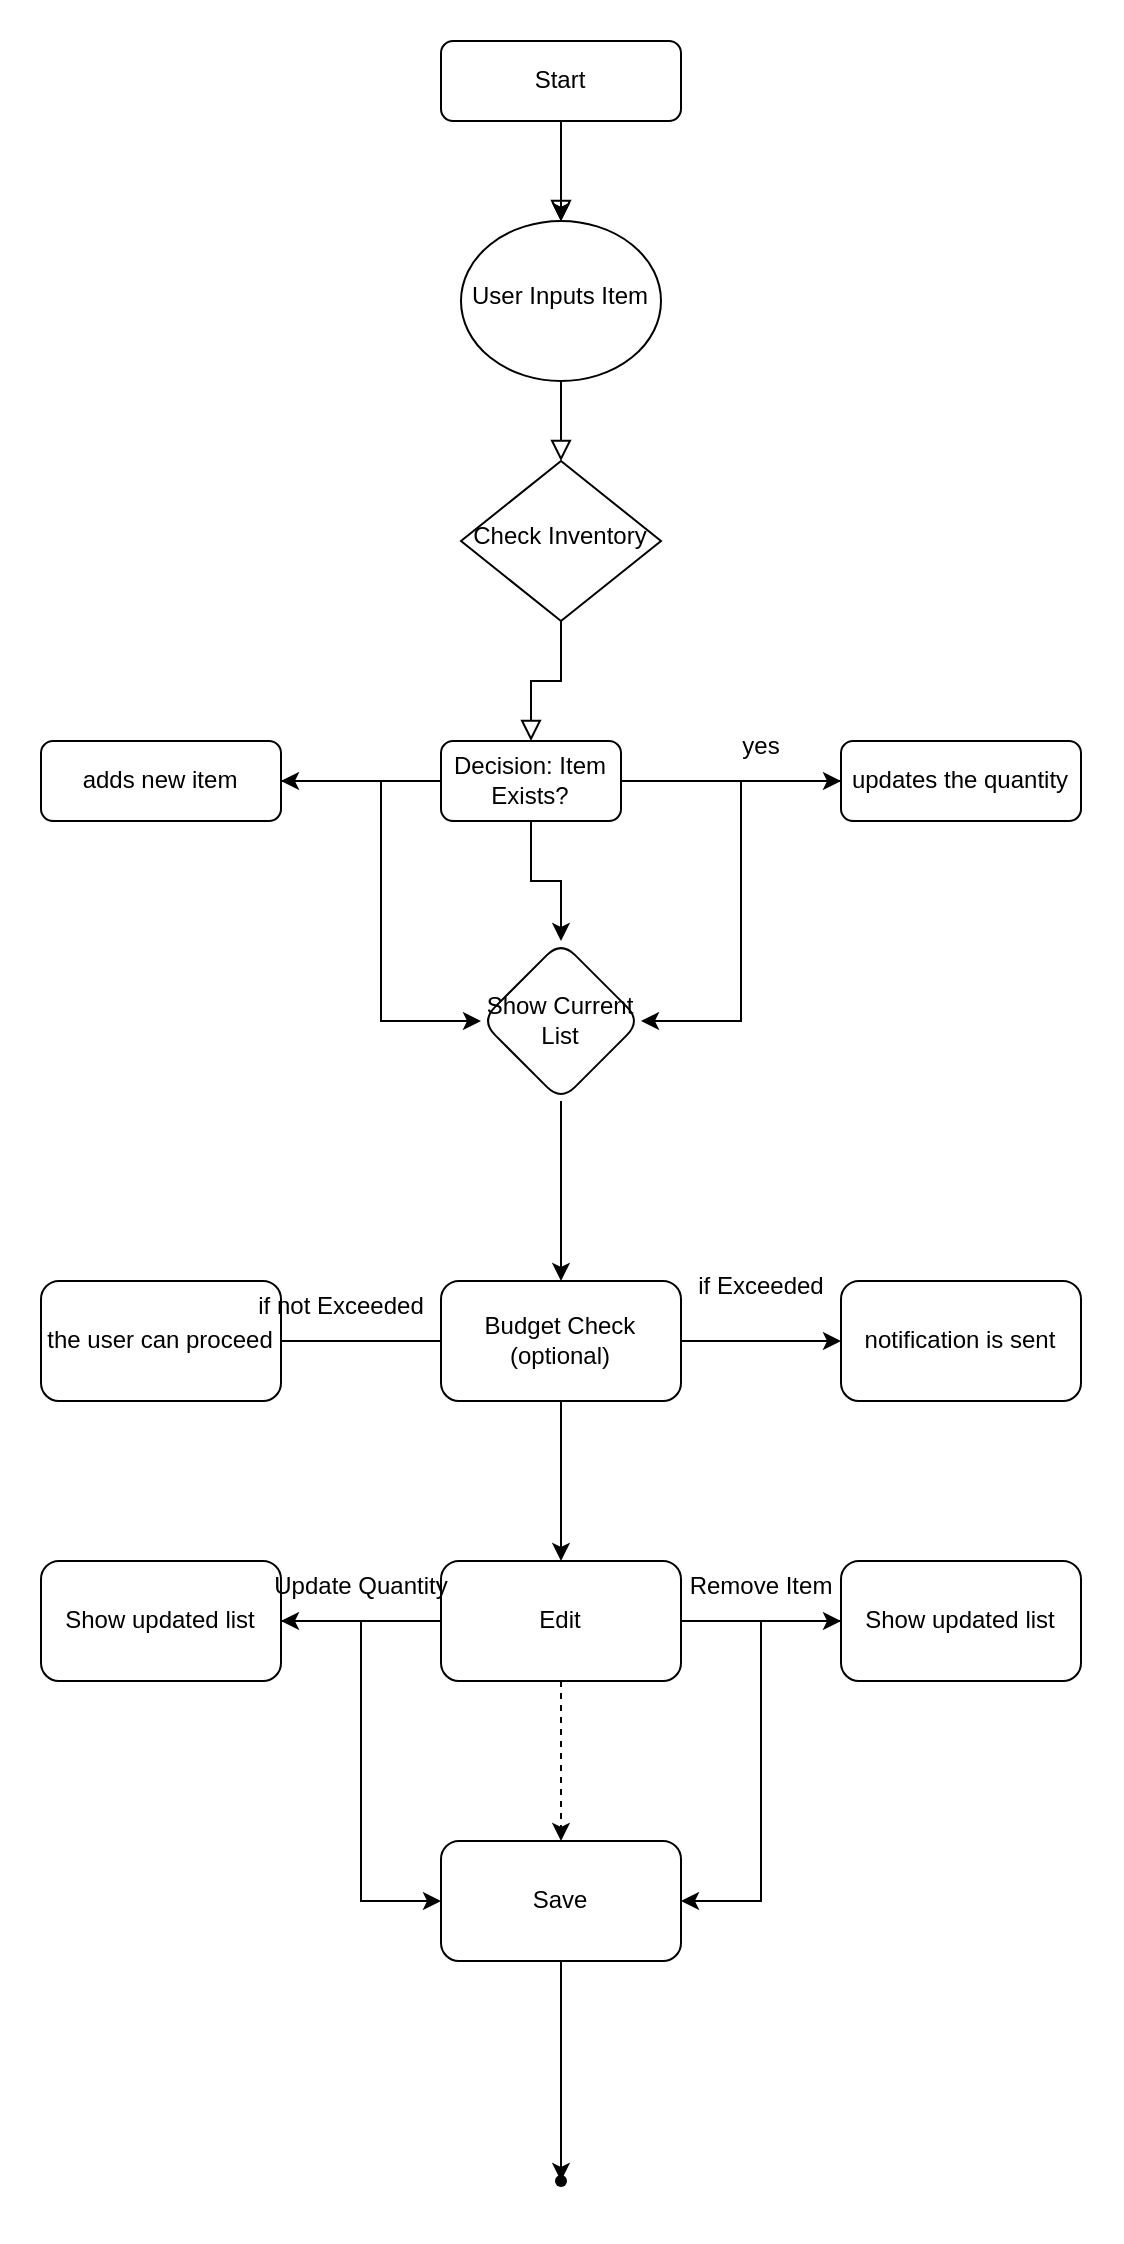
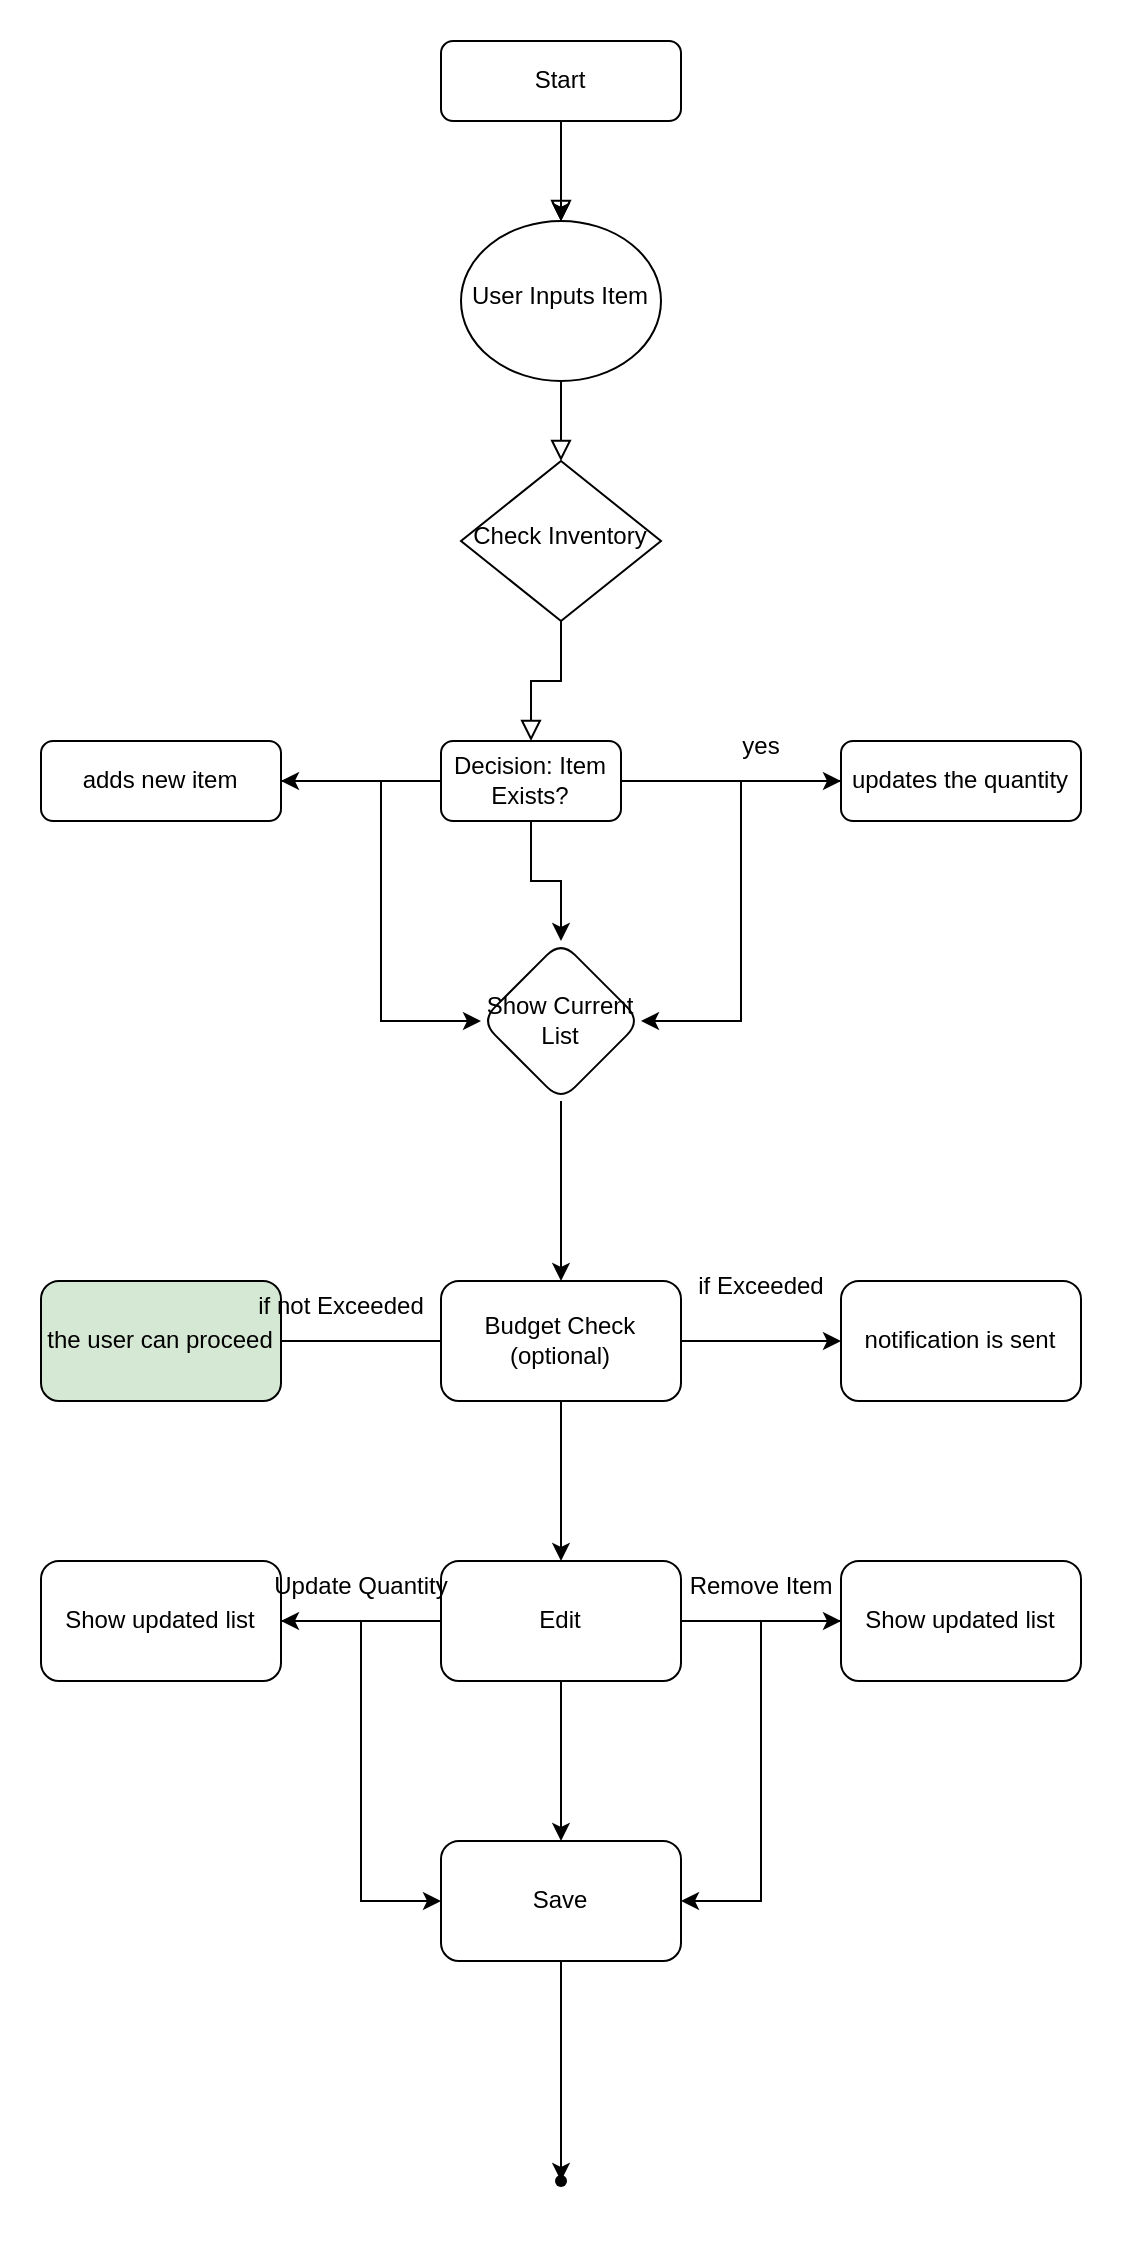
(161, 1341) -> (161, 1341)
(561, 1754) -> (561, 1754)
